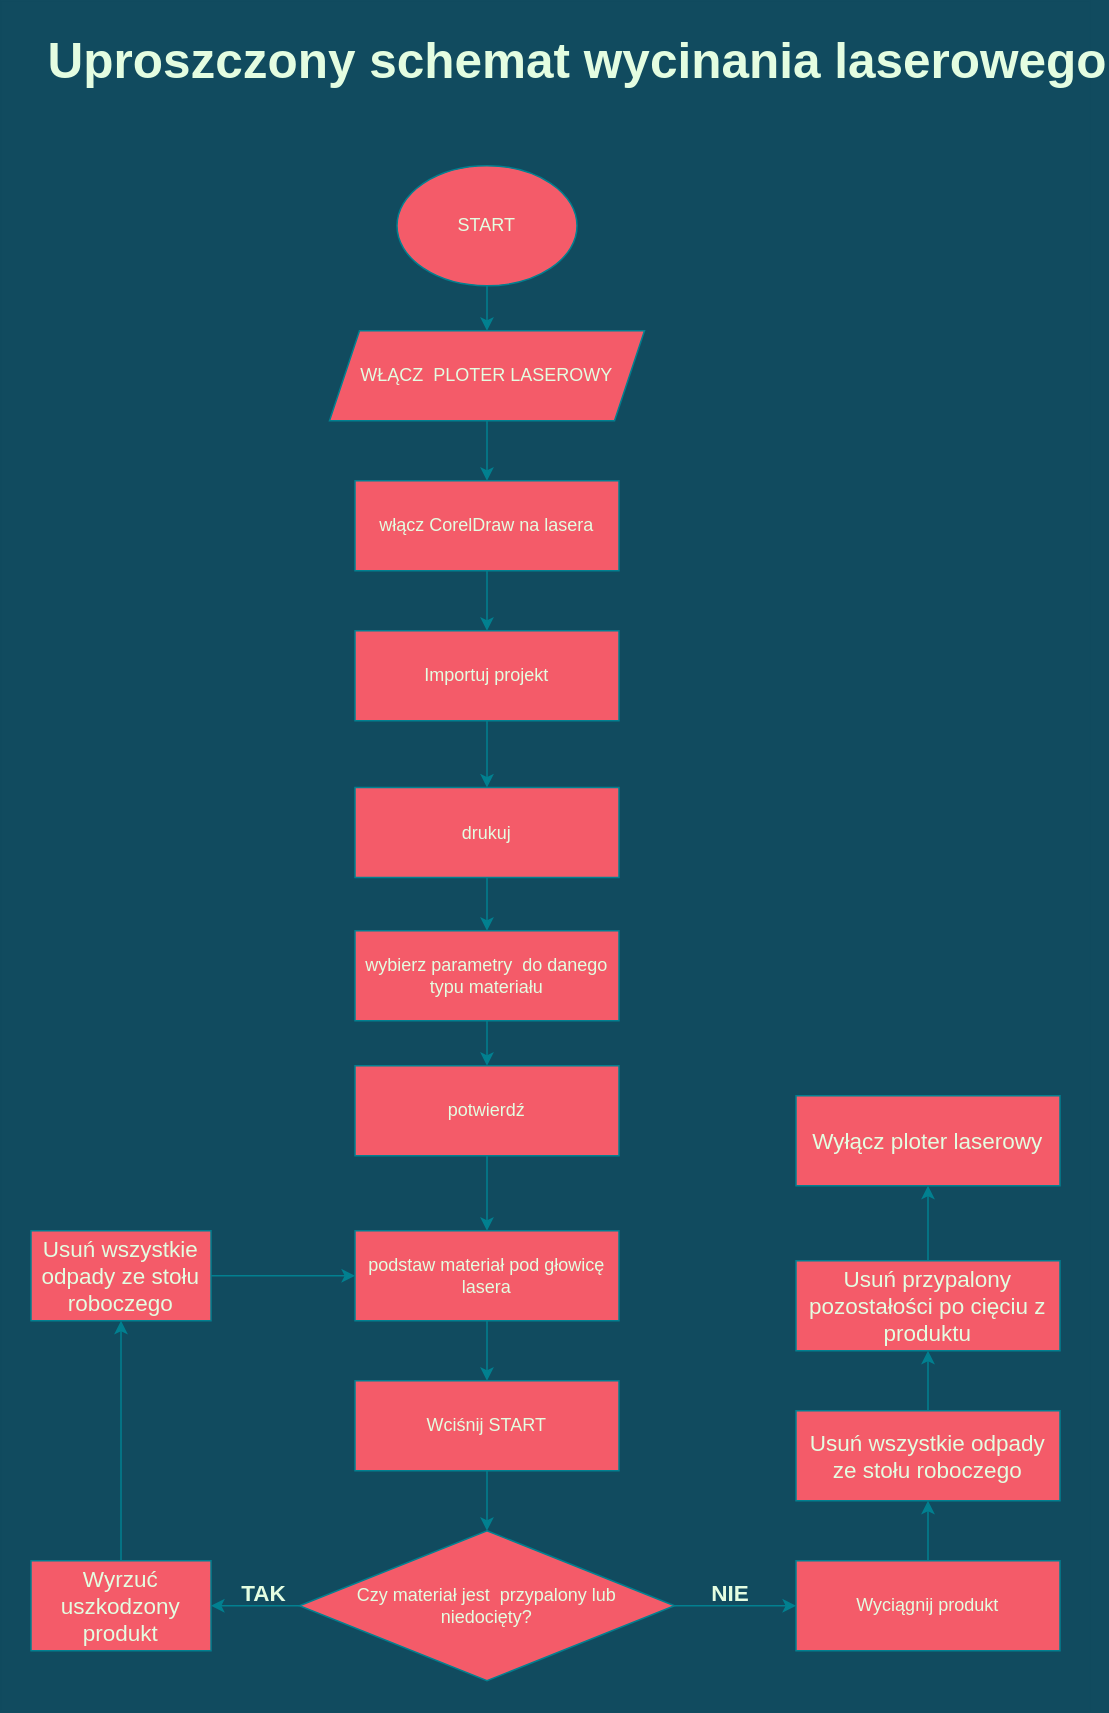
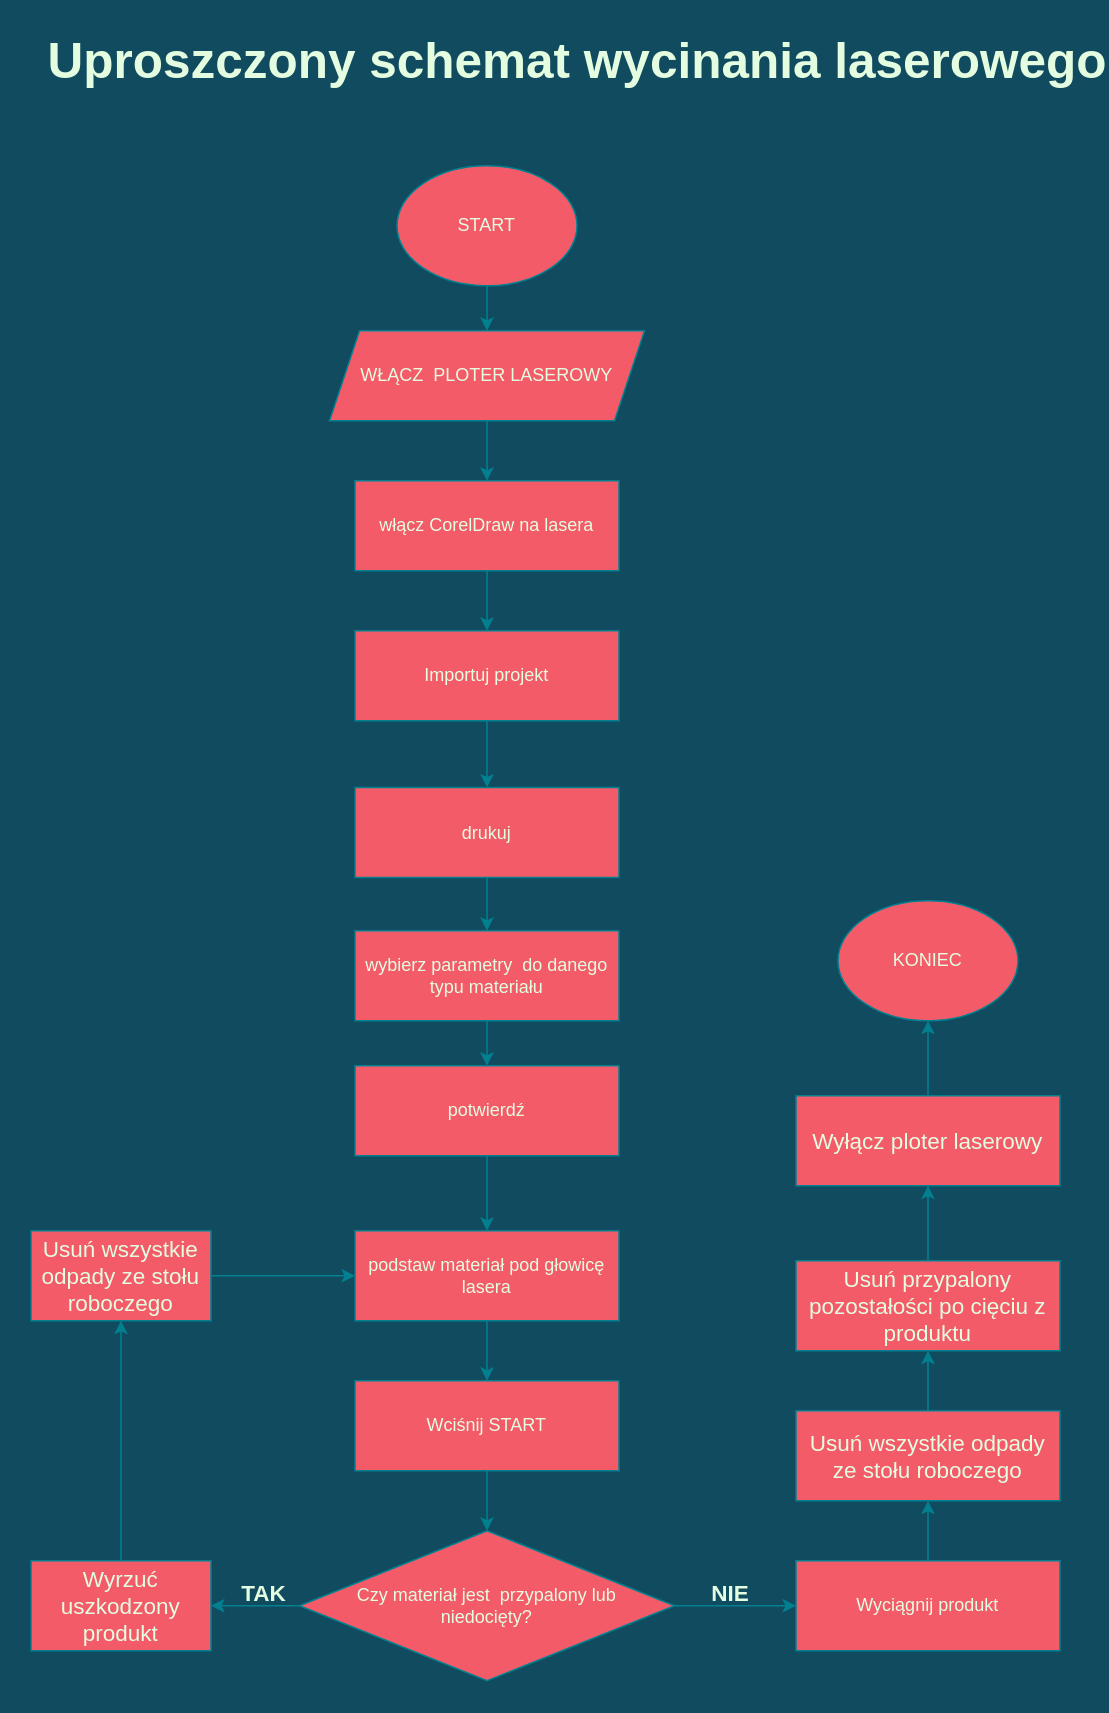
none -> (928, 961)
none -> (928, 1064)
